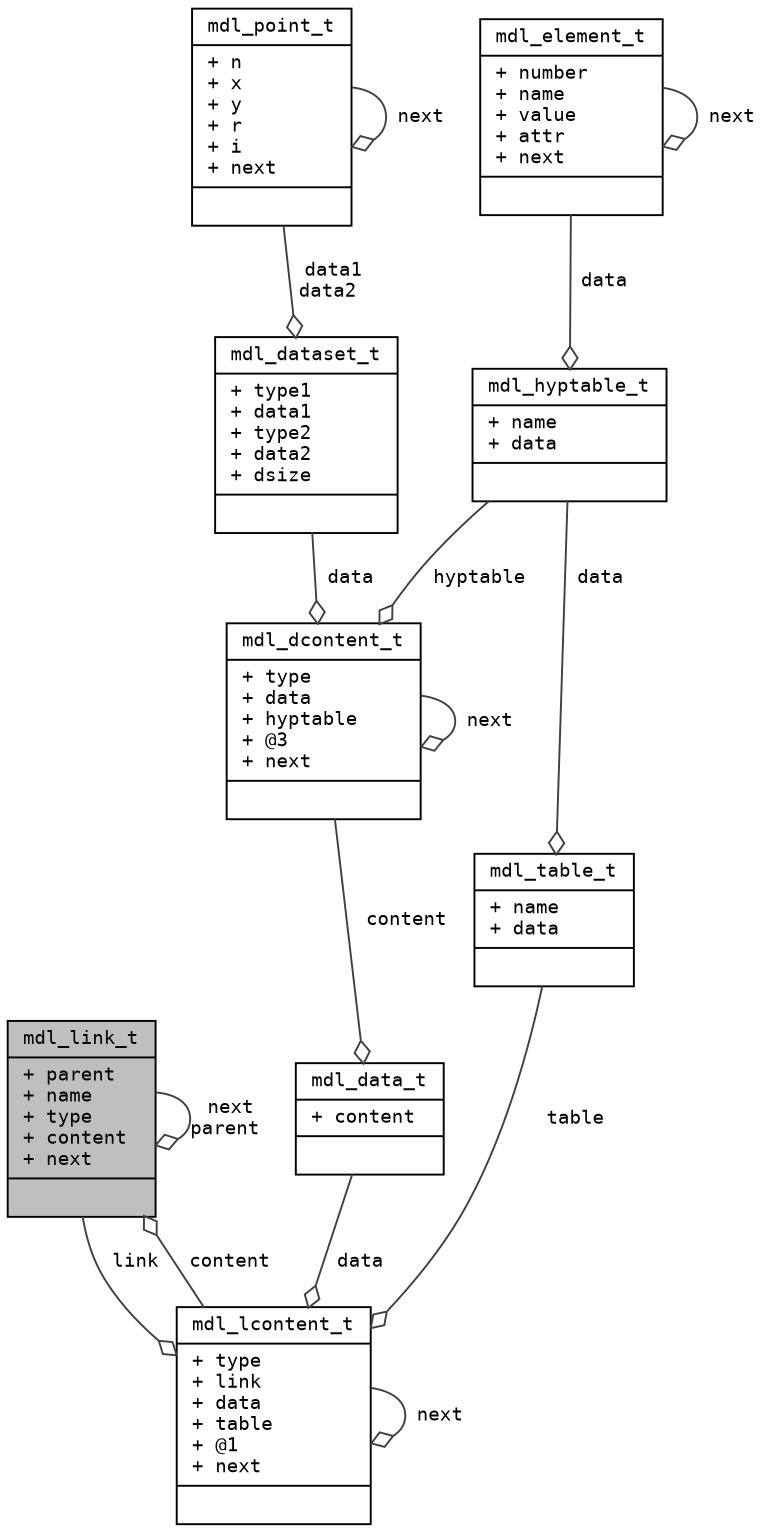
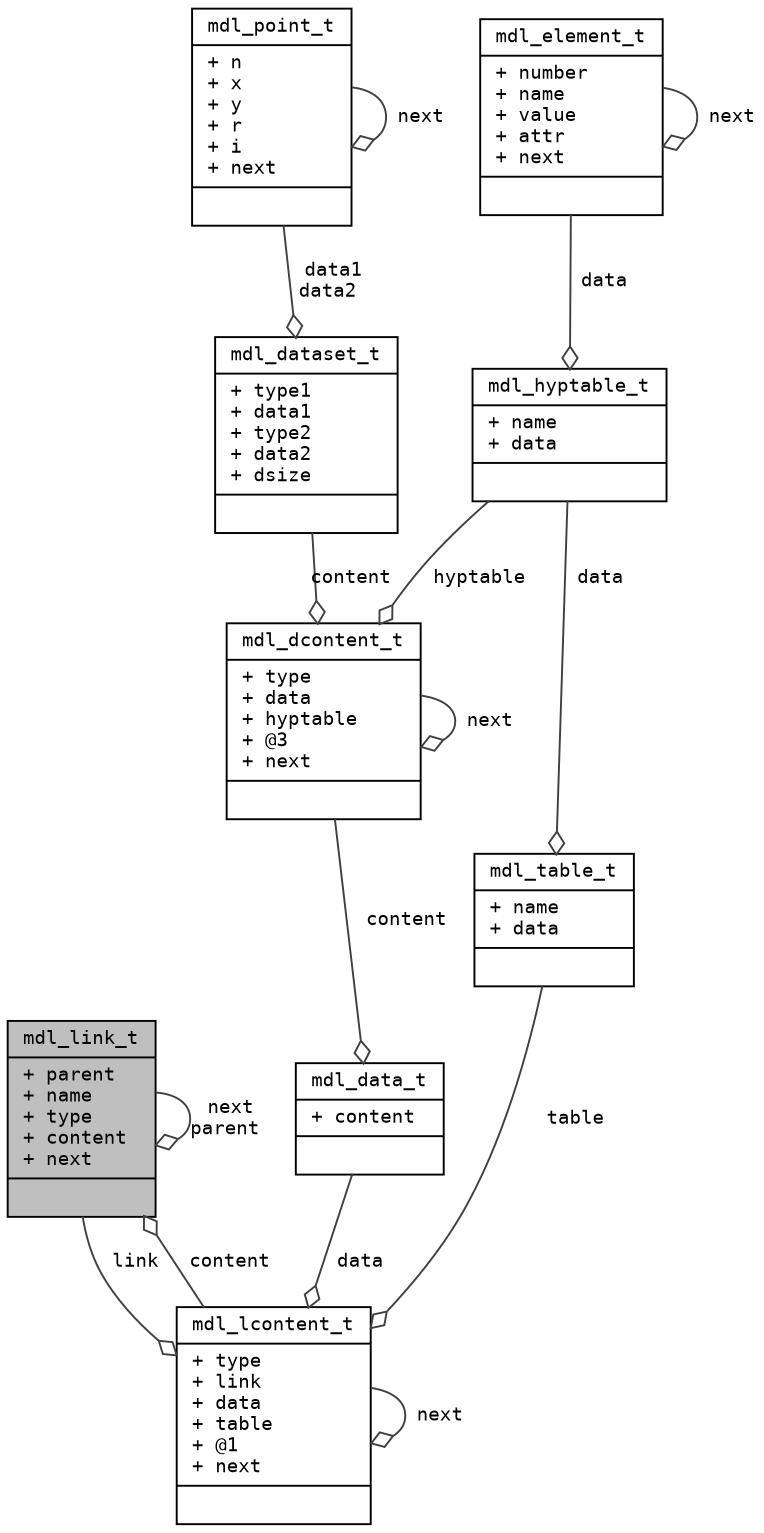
(346, 578) -> (346, 578)
